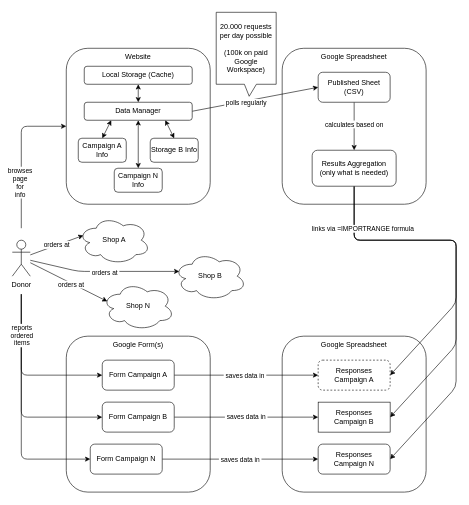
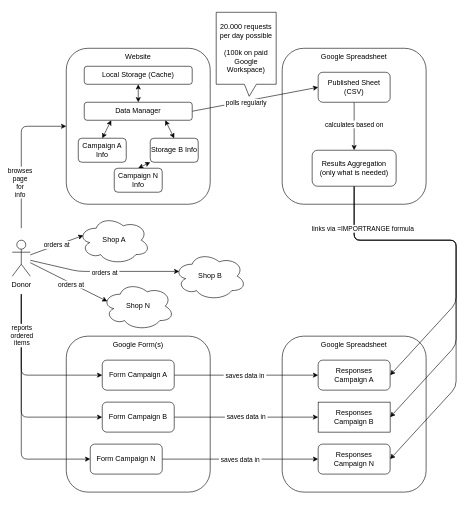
(138, 163) -> (144, 166)
(354, 375) -> (354, 375)
